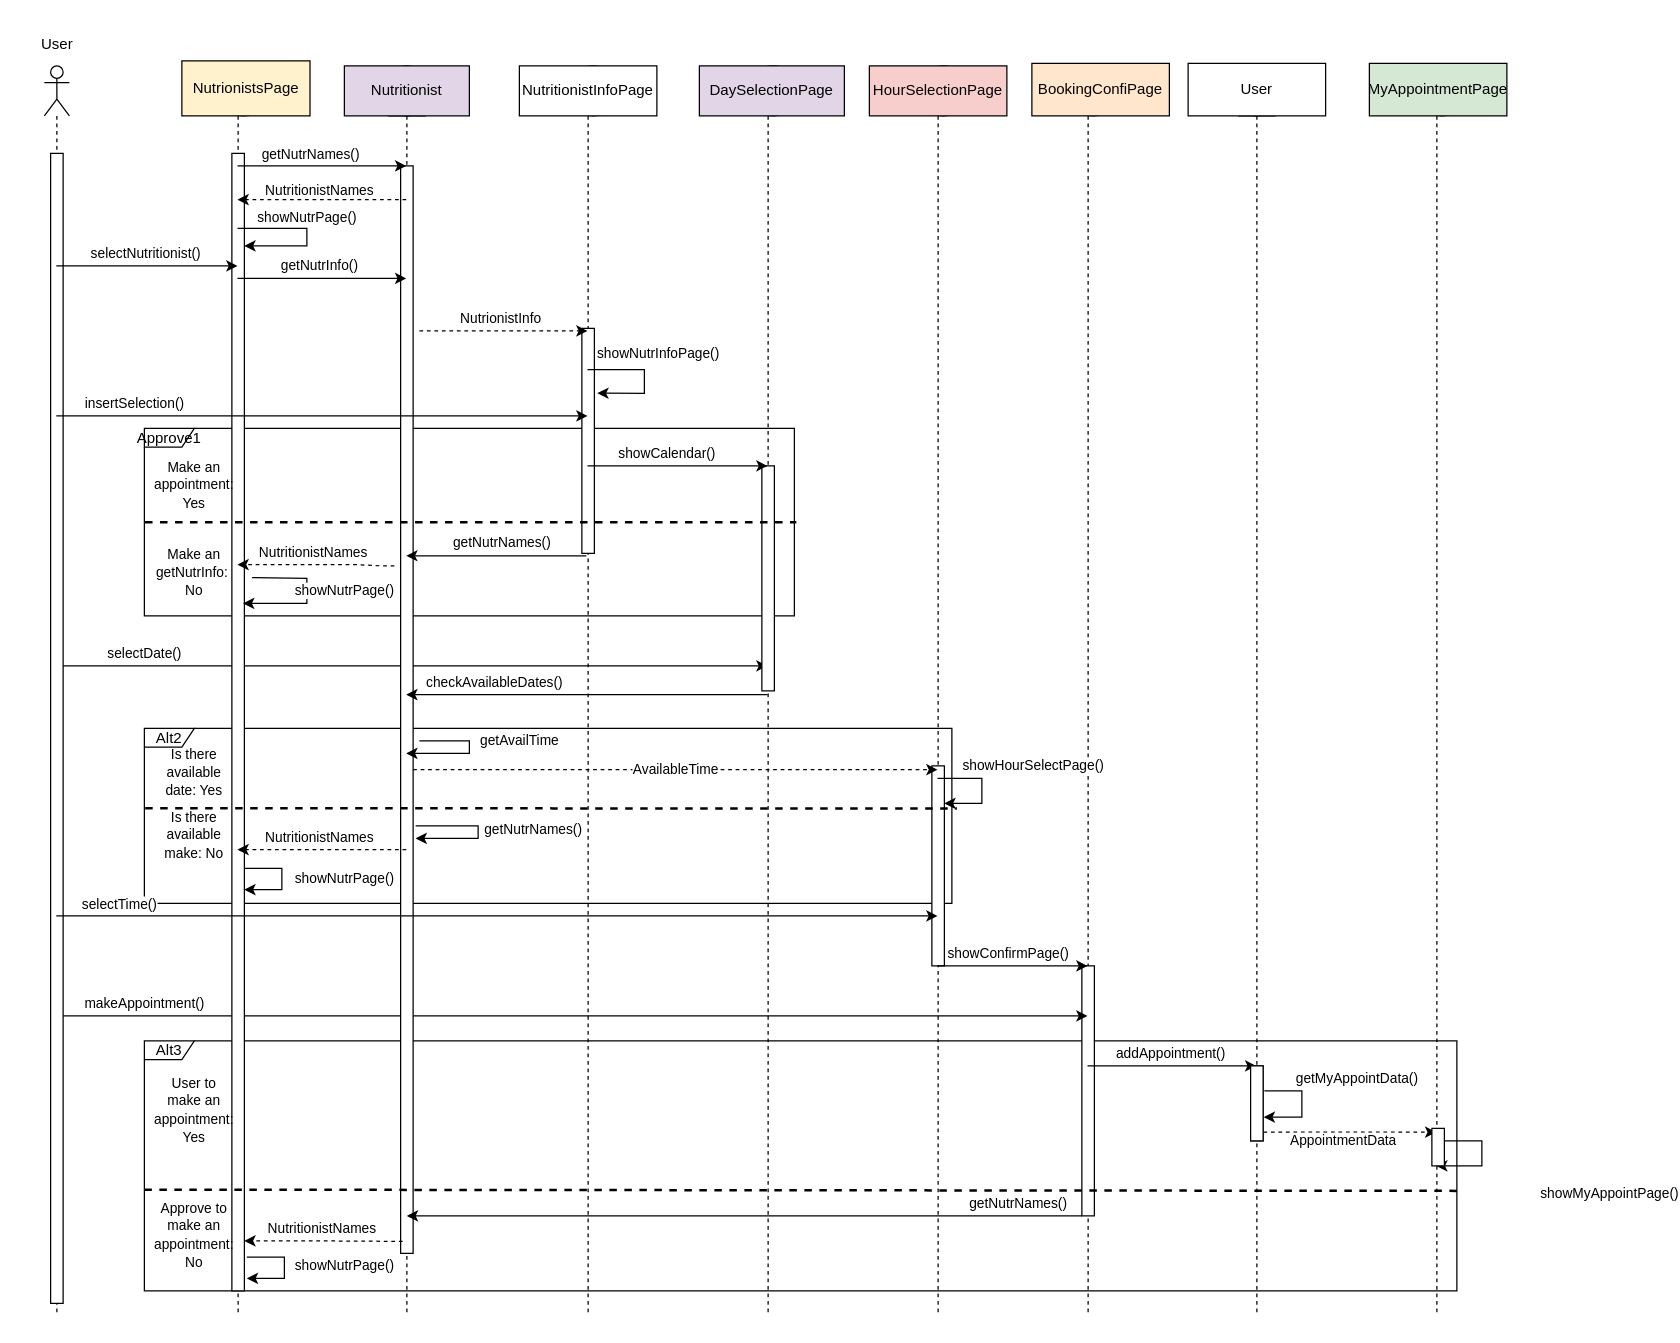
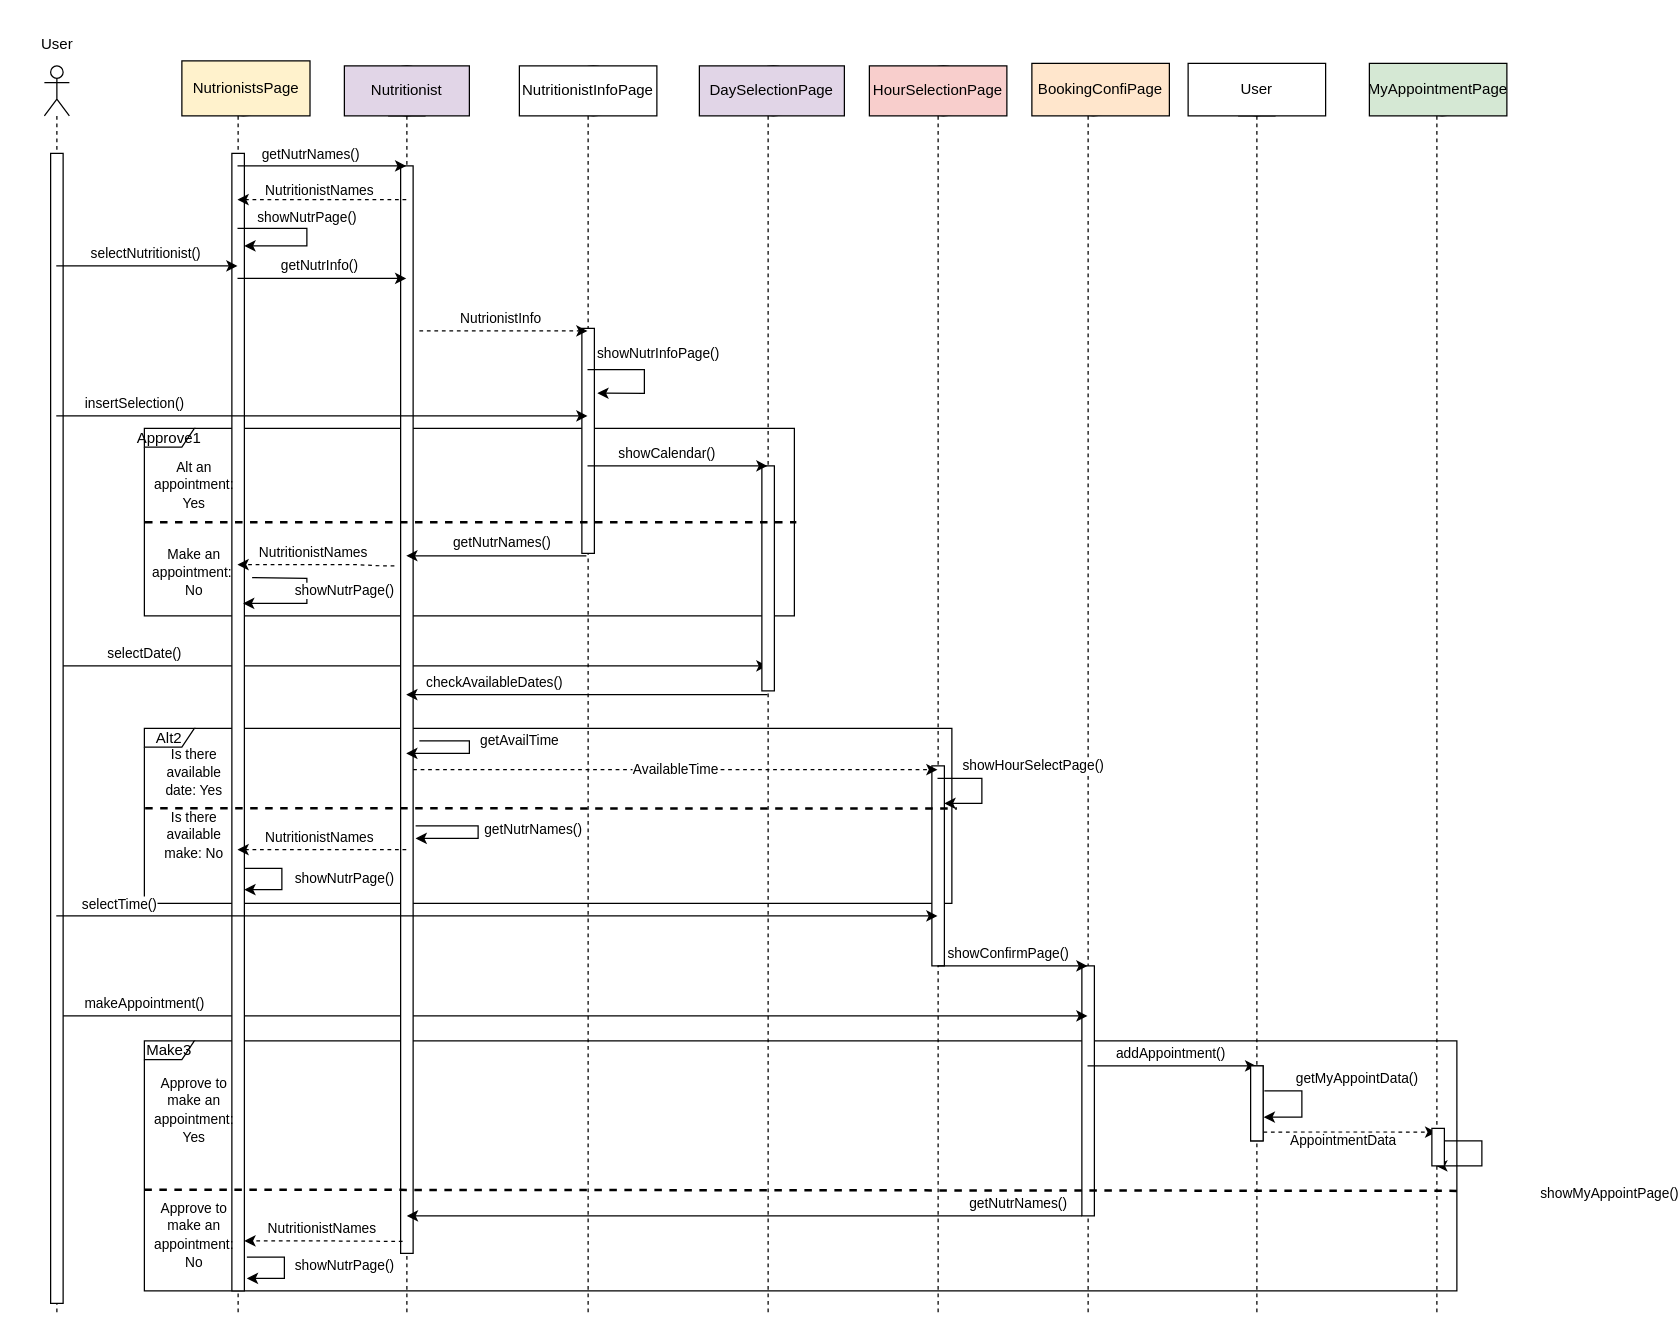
(194, 484) -> (194, 484)
(194, 572) -> (194, 572)
(169, 1051) -> (169, 1051)
(194, 1109) -> (194, 1109)
